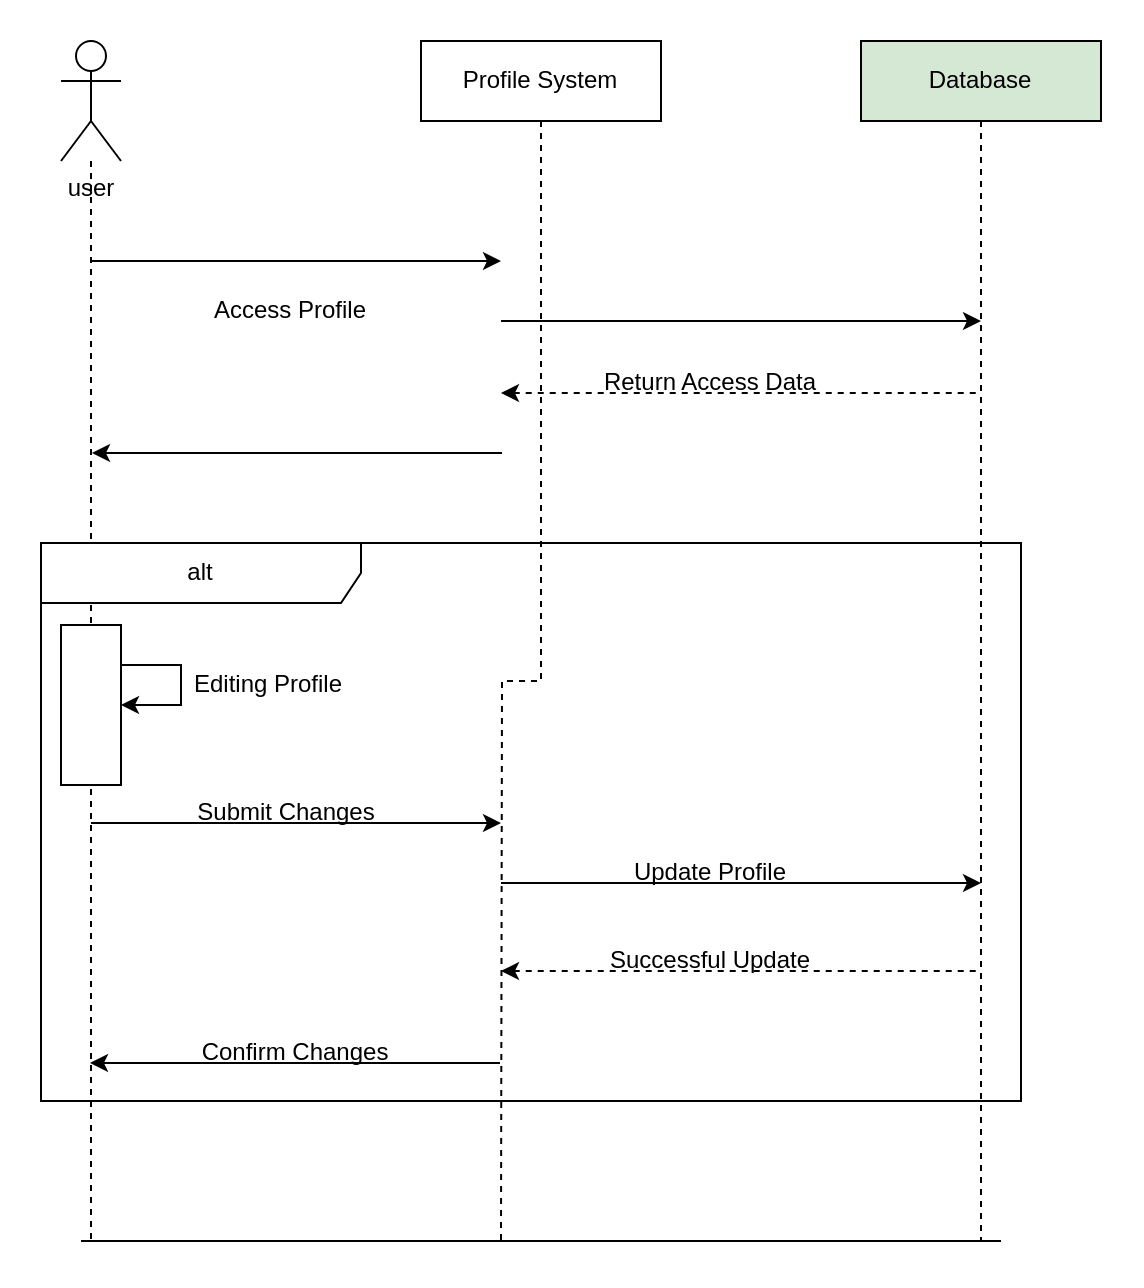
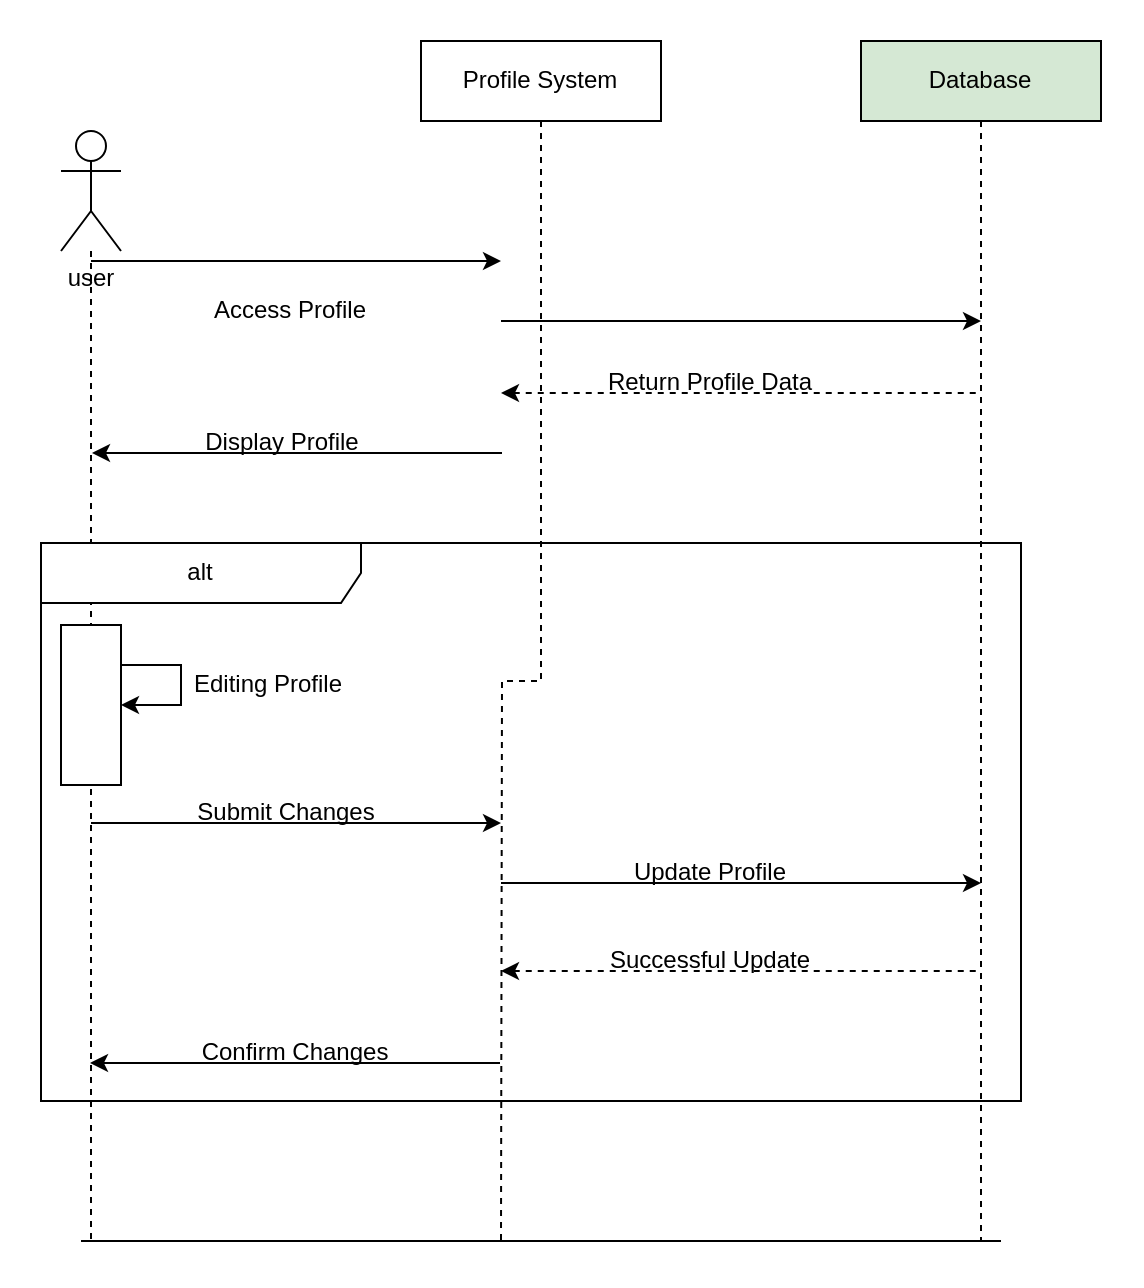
(91, 101) -> (91, 191)
(711, 383) -> (711, 383)
none -> (282, 443)
